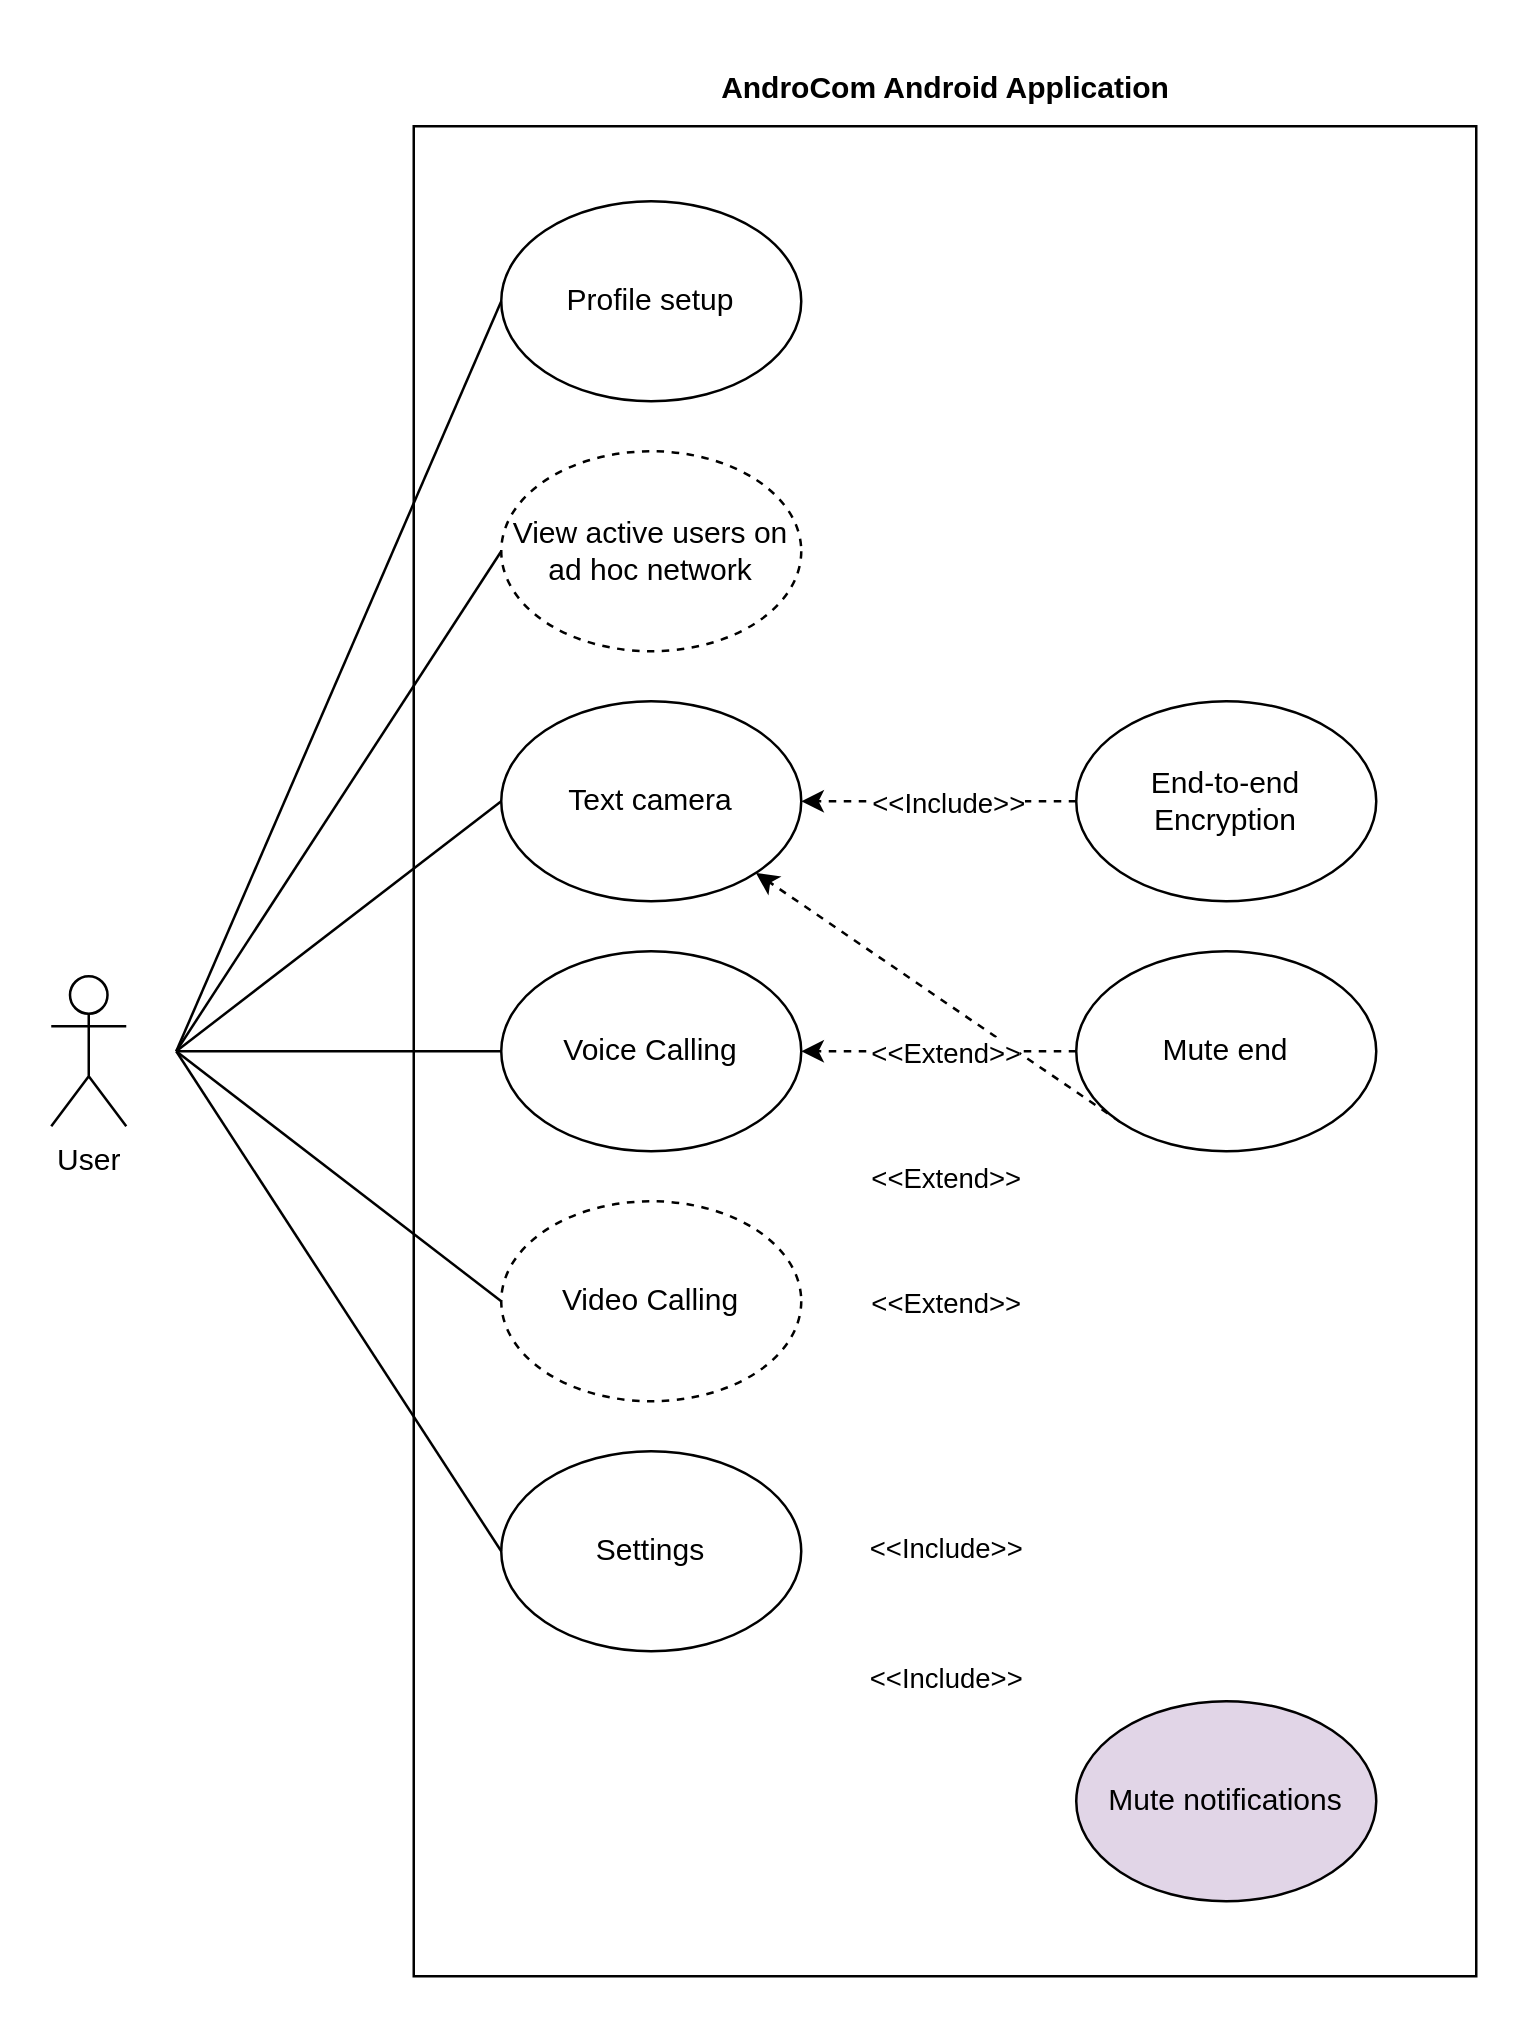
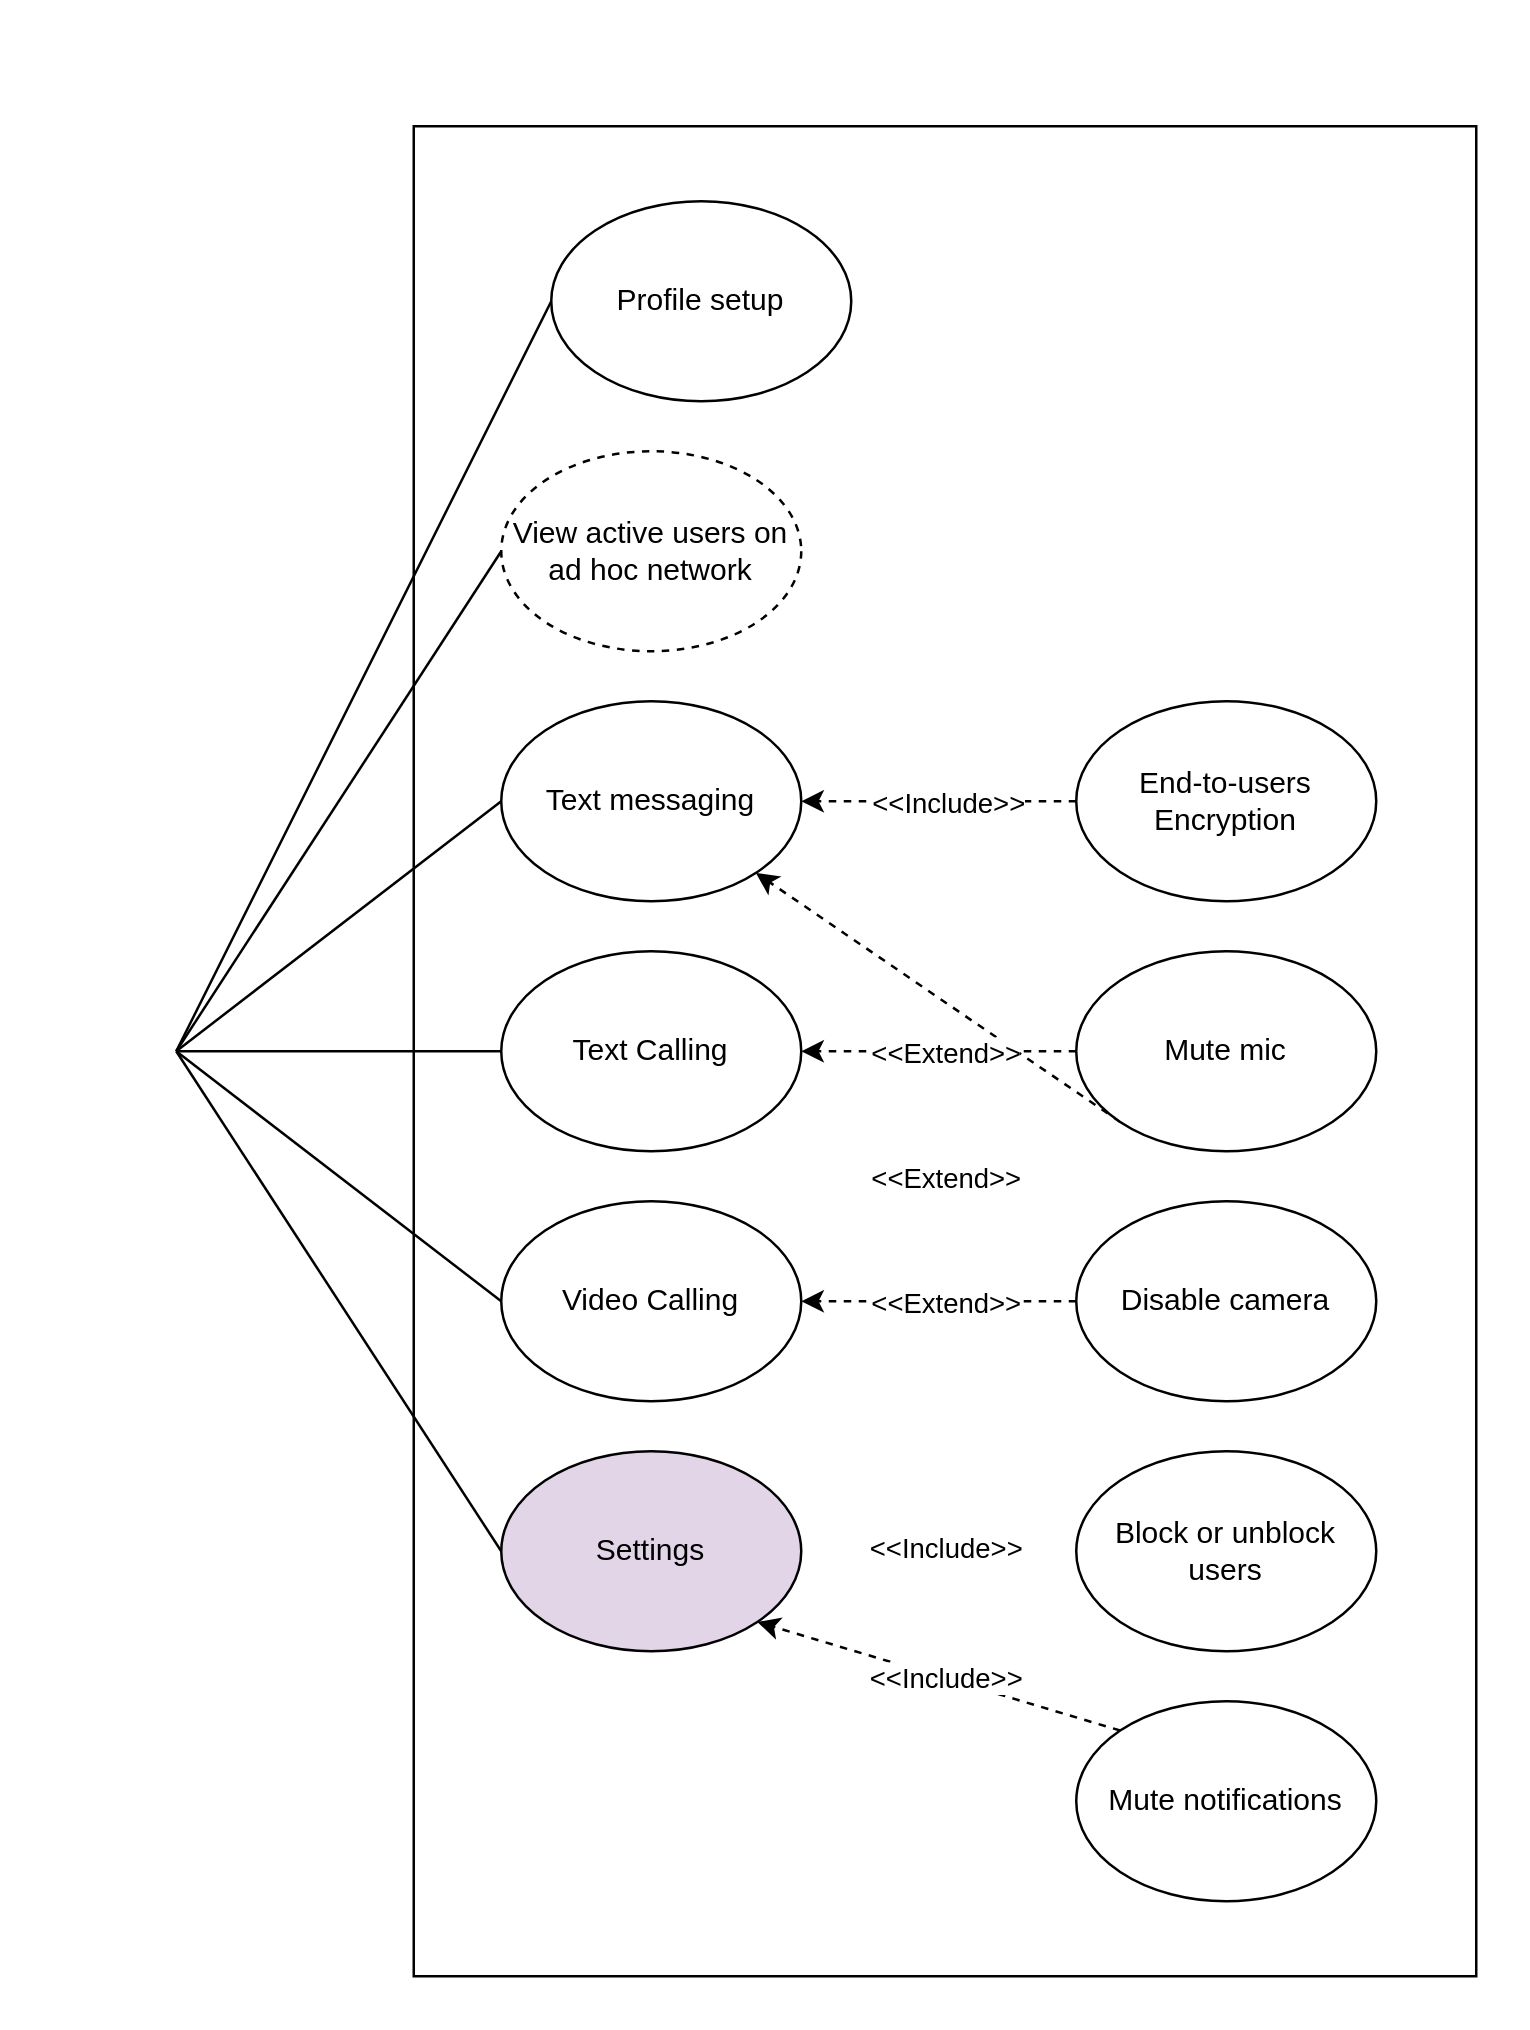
(945, 89) -> none
(651, 301) -> (701, 301)
(651, 801) -> (651, 801)
(1226, 801) -> (1226, 801)
(89, 1051) -> none
(651, 1051) -> (651, 1051)
(1226, 1051) -> (1226, 1051)
(651, 1301) -> (651, 1301)
none -> (1047, 1301)
none -> (1226, 1301)
(651, 1551) -> (651, 1551)
none -> (1226, 1551)
none -> (1059, 1712)
(1226, 1801) -> (1226, 1801)
